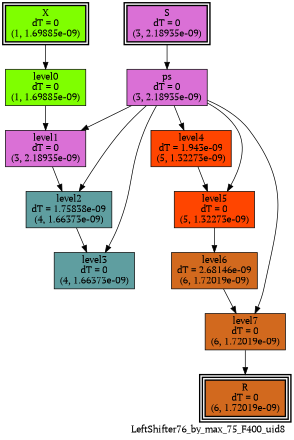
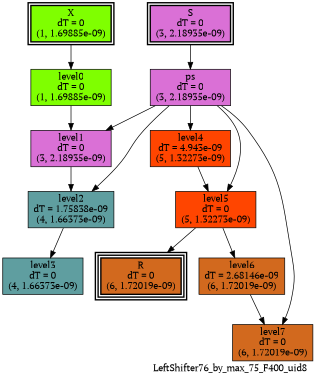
(191, 149) -> (190, 149)
(132, 176) -> none
(245, 359) -> (184, 238)
